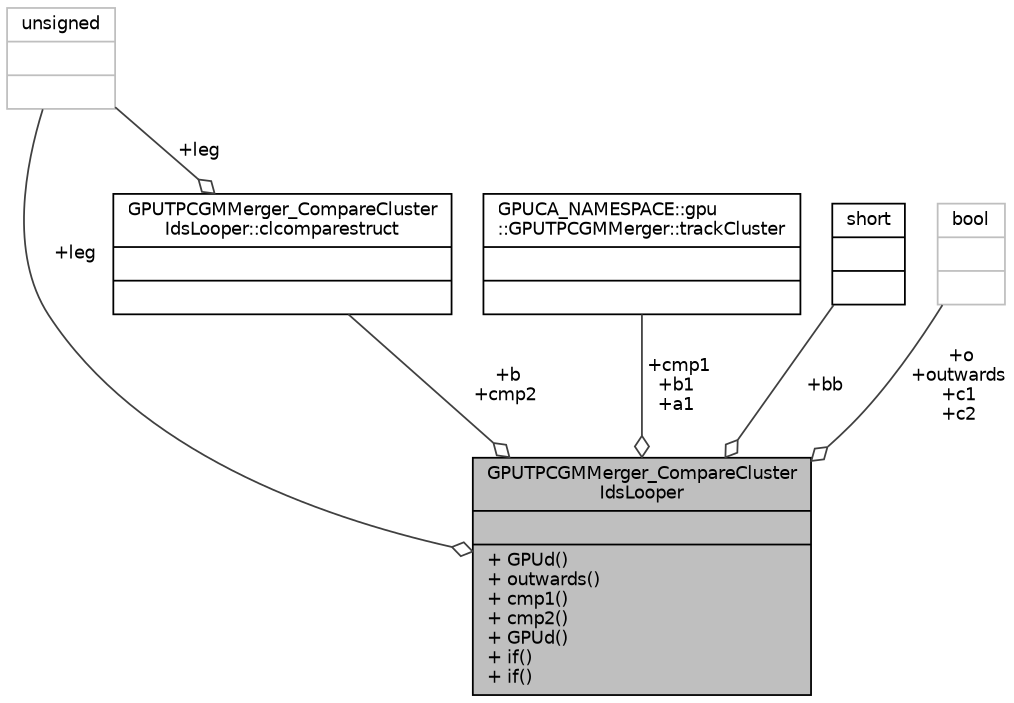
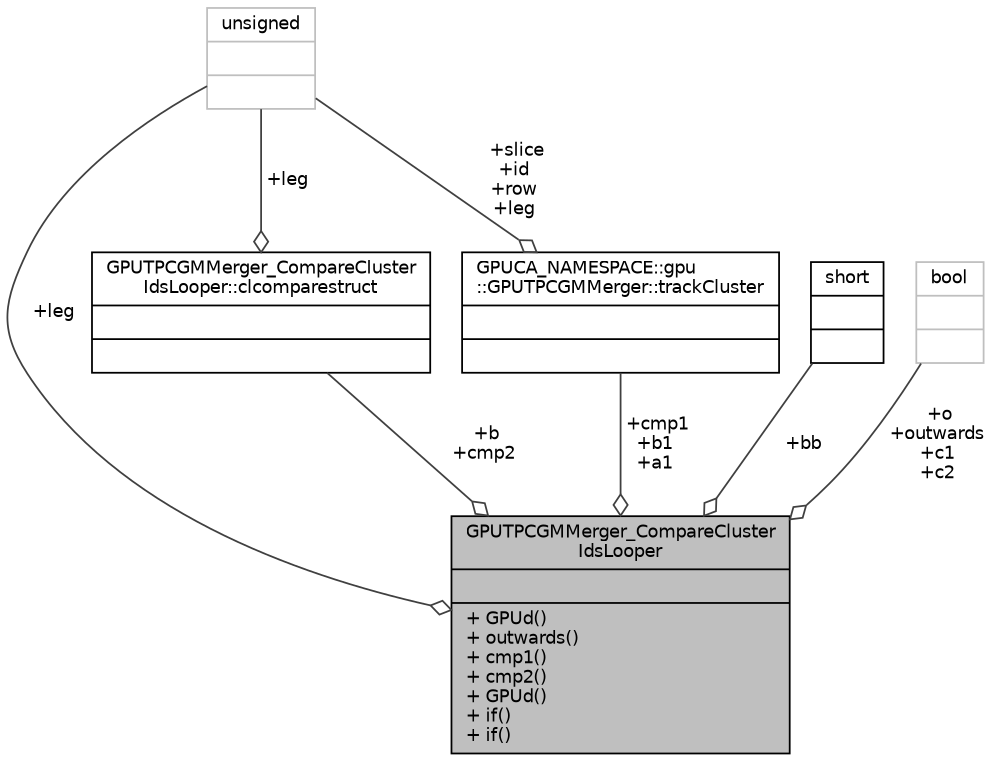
none -> (417, 169)
